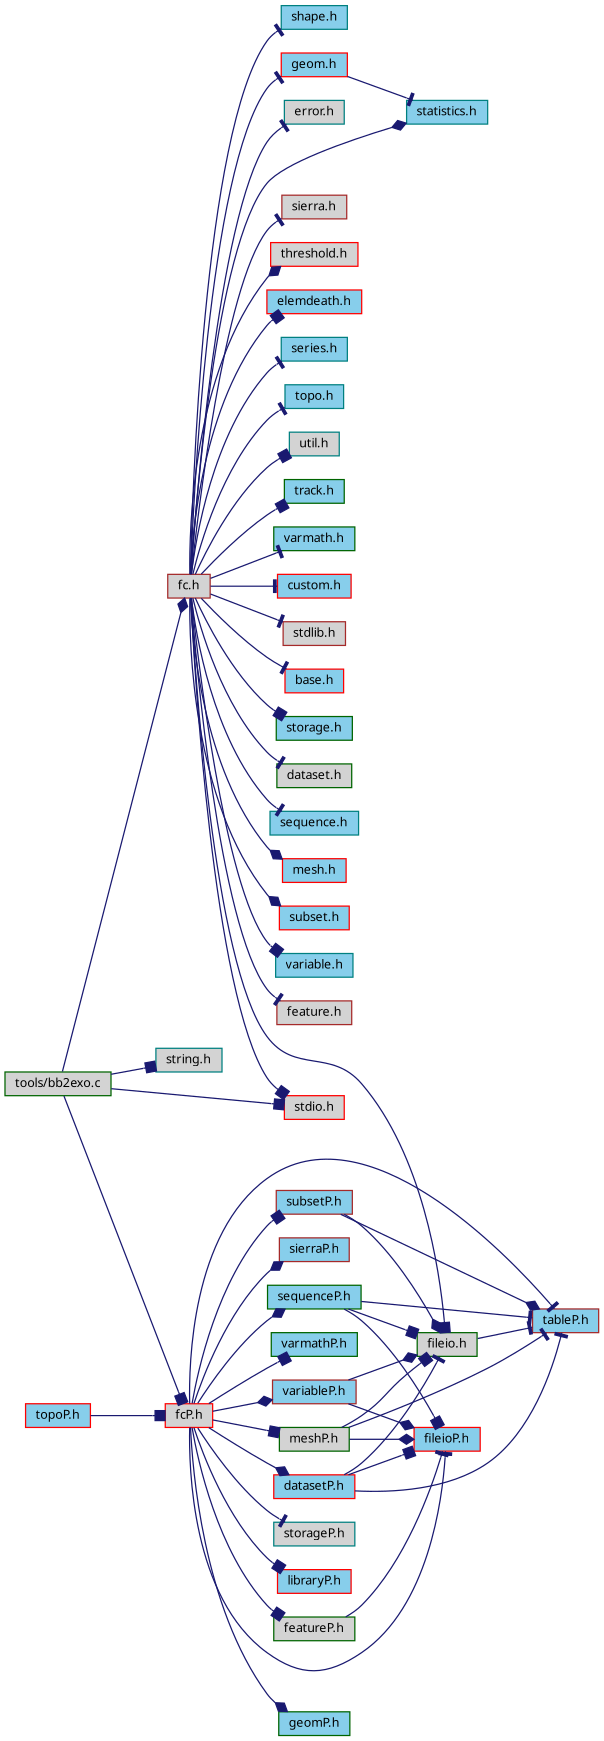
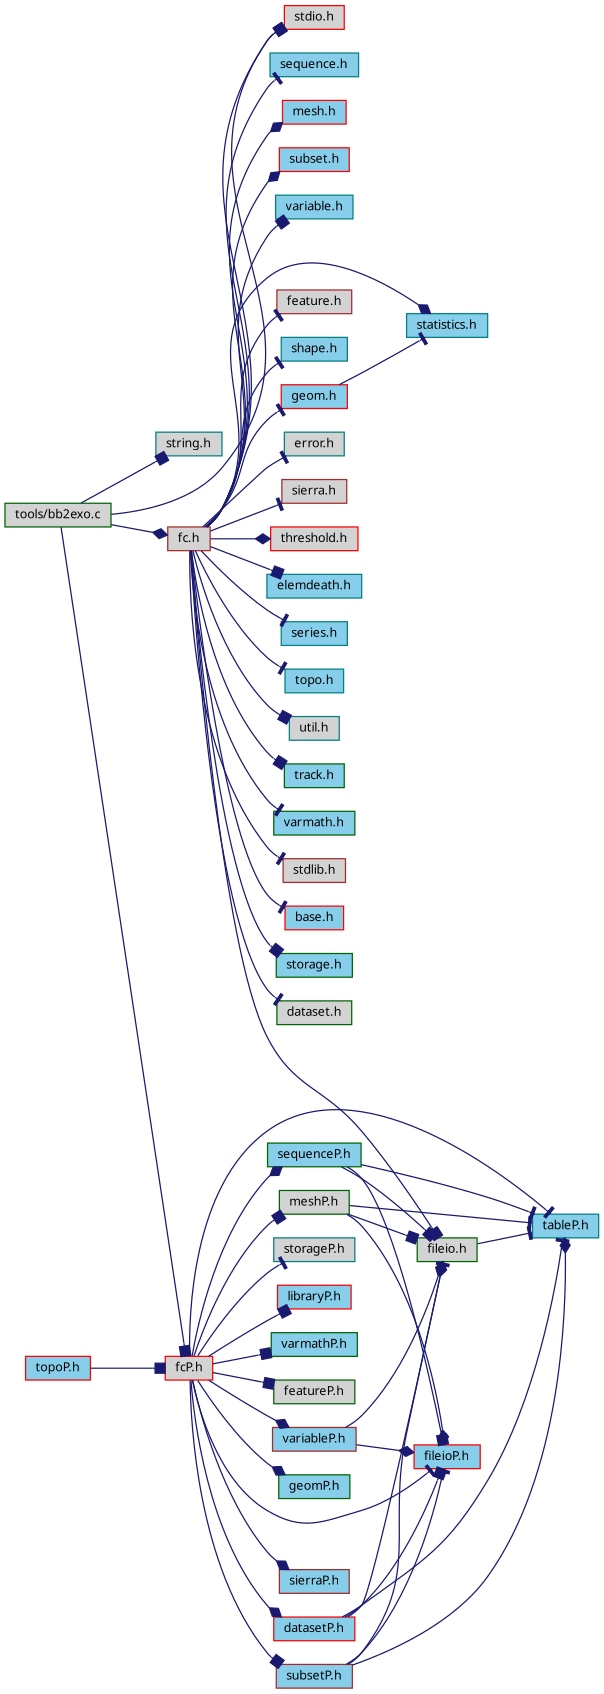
(314, 302) -> (314, 586)
(314, 586) -> none
(566, 1321) -> (566, 1226)
(405, 1545) -> (407, 1583)
